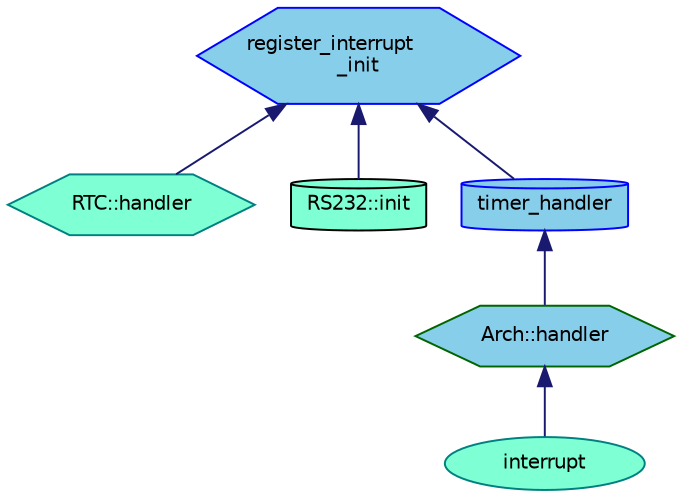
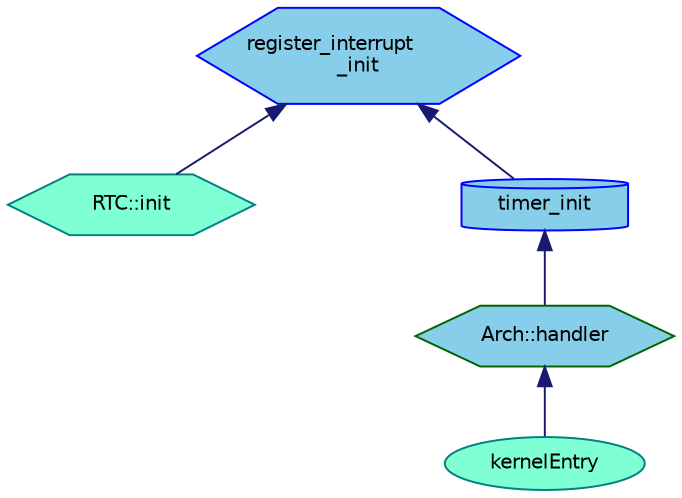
(131, 205) -> (131, 205)
(359, 205) -> none
(545, 205) -> (545, 205)
(545, 464) -> (545, 464)
